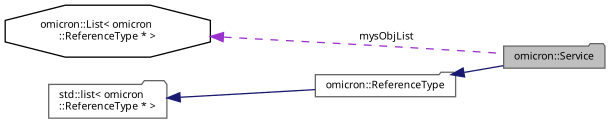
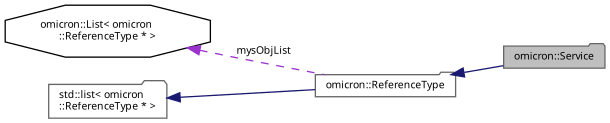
(364, 45) -> (262, 63)
